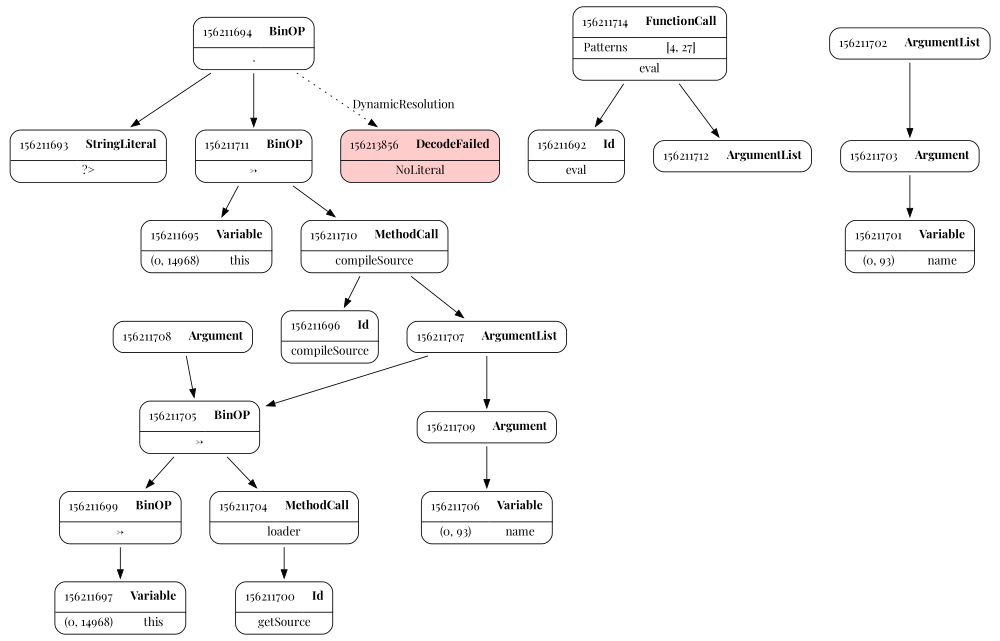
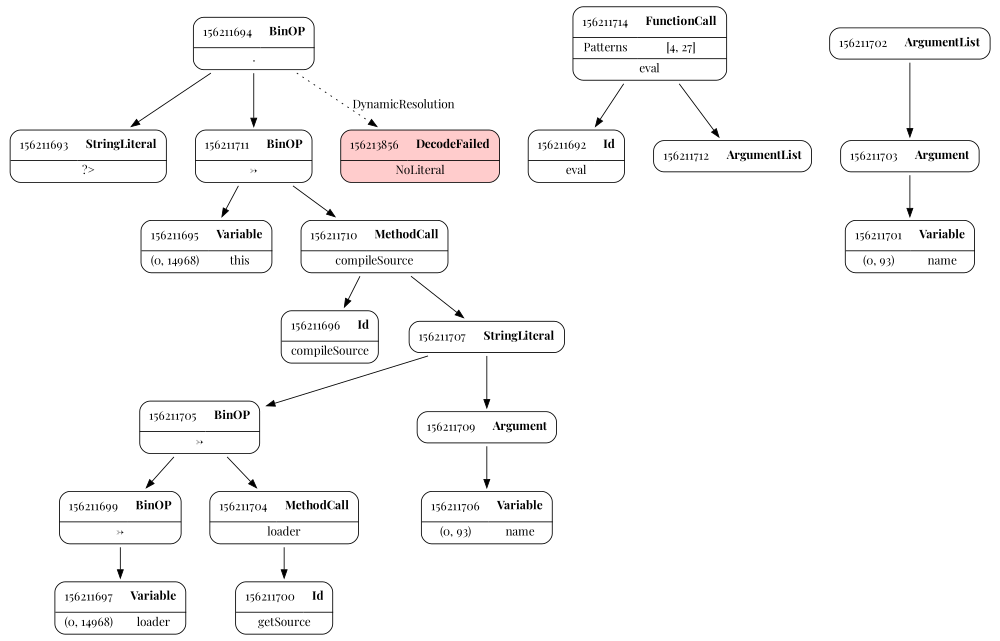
(520, 336) -> (519, 336)
(183, 337) -> none
(154, 622) -> (154, 622)
